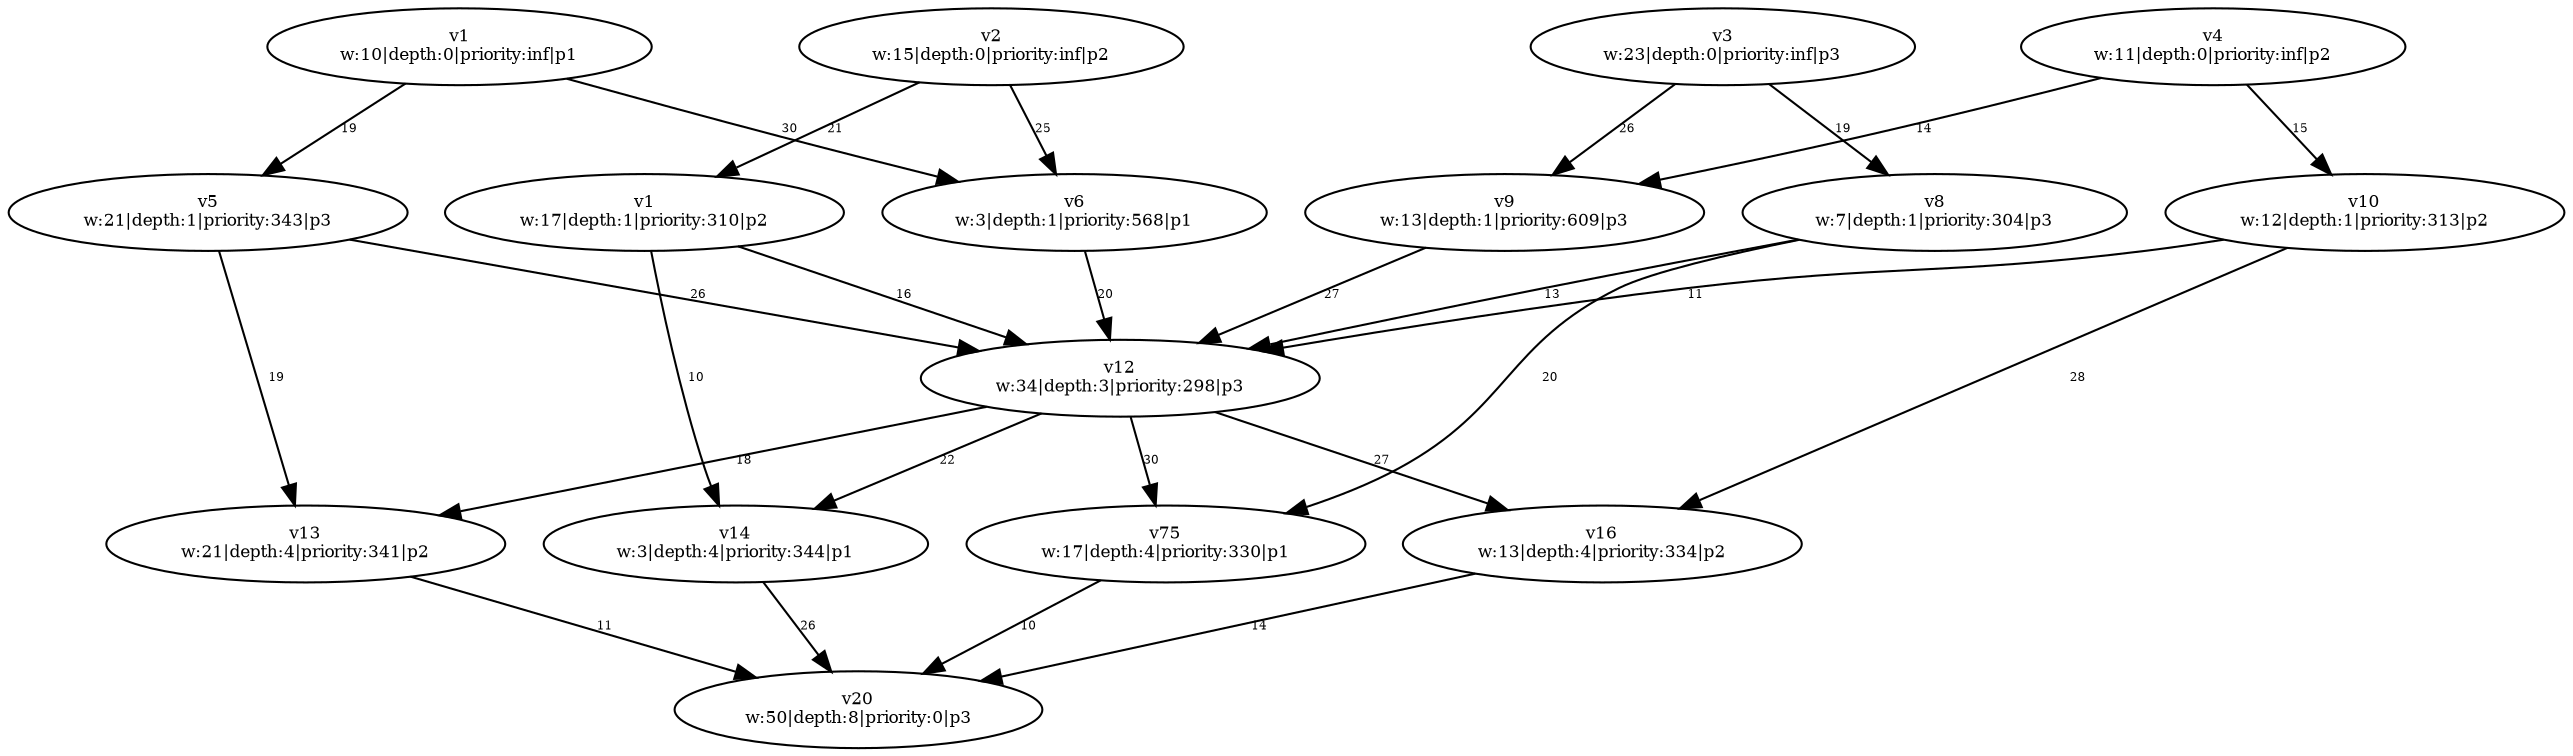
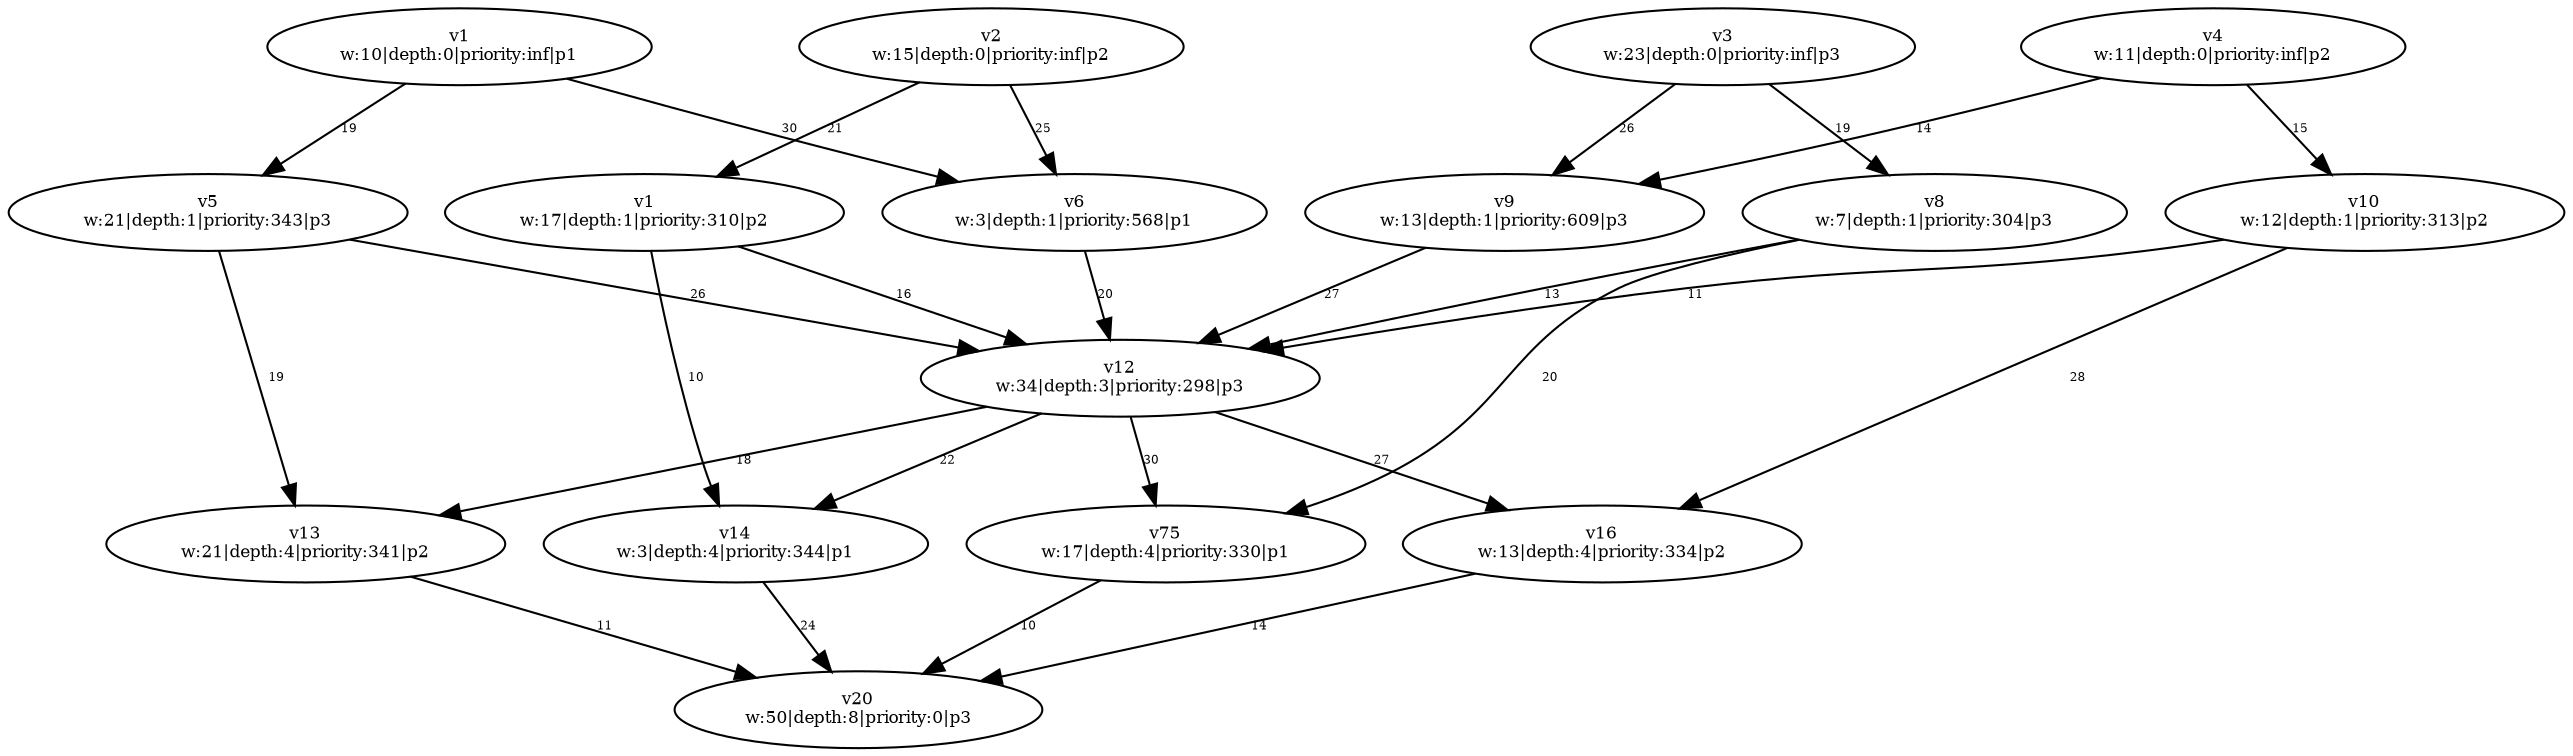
(809, 627) -> (809, 627)
